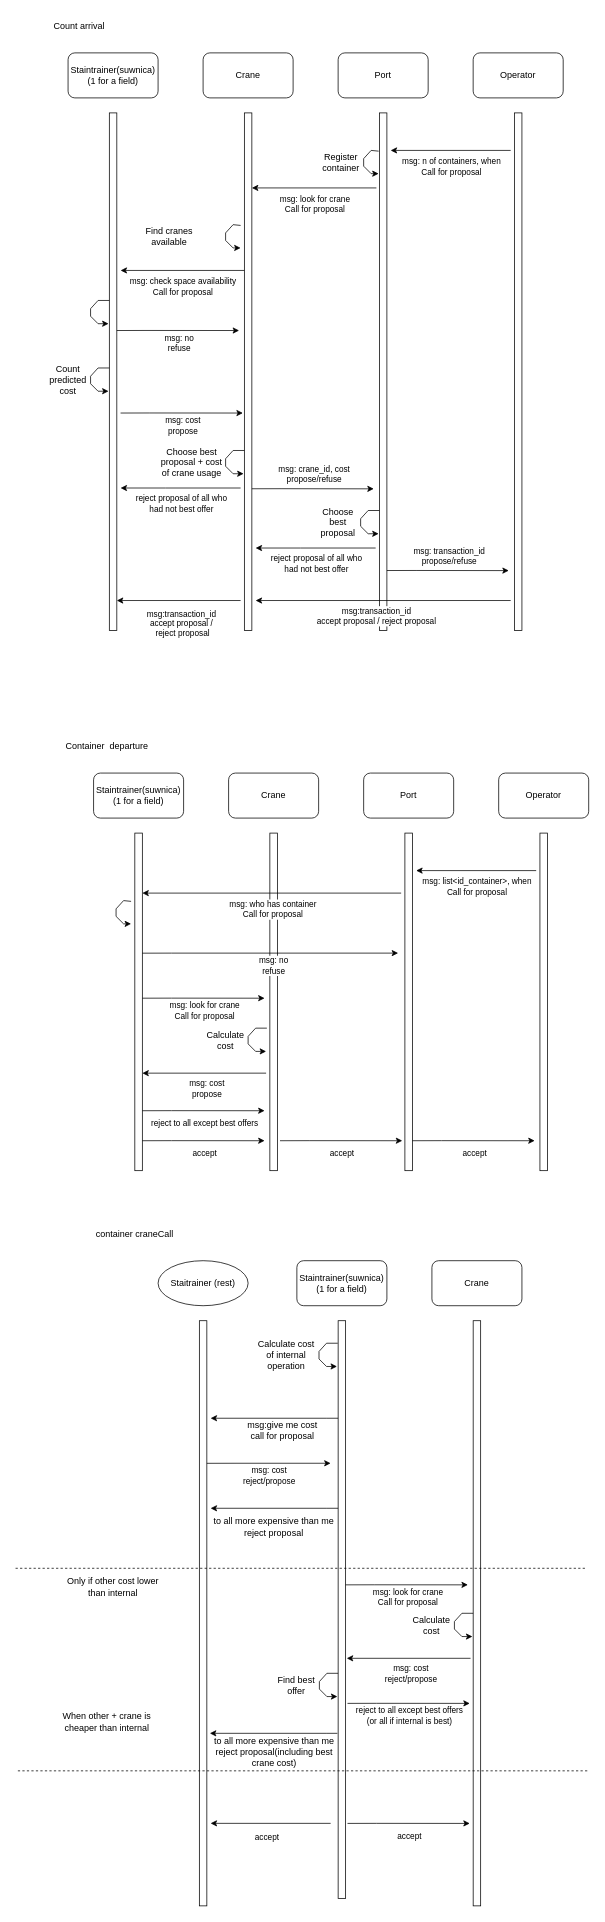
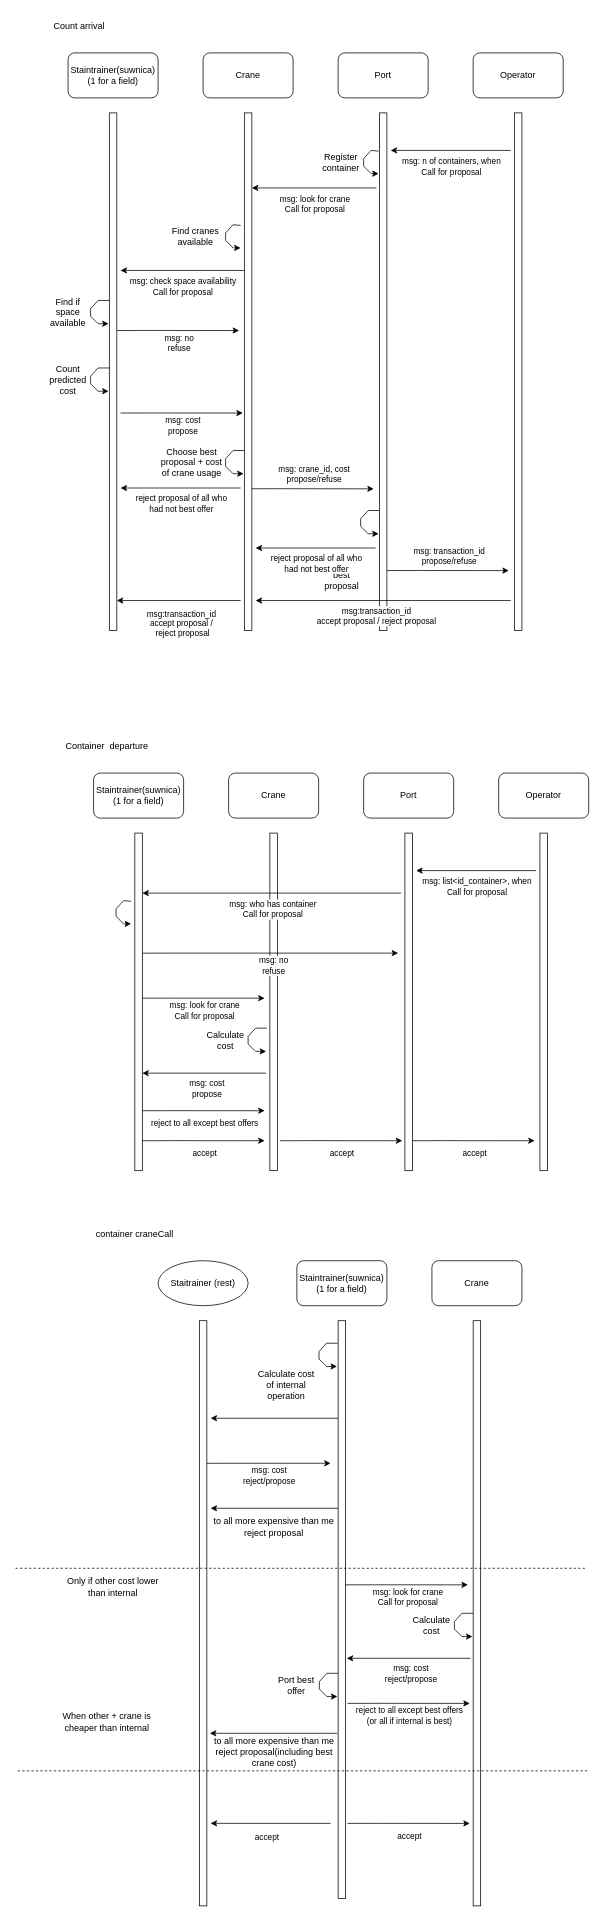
(169, 237) -> (195, 237)
none -> (68, 312)
(338, 522) -> (342, 575)
(286, 1355) -> (286, 1385)
(282, 1430) -> none
(296, 1685) -> (296, 1685)
